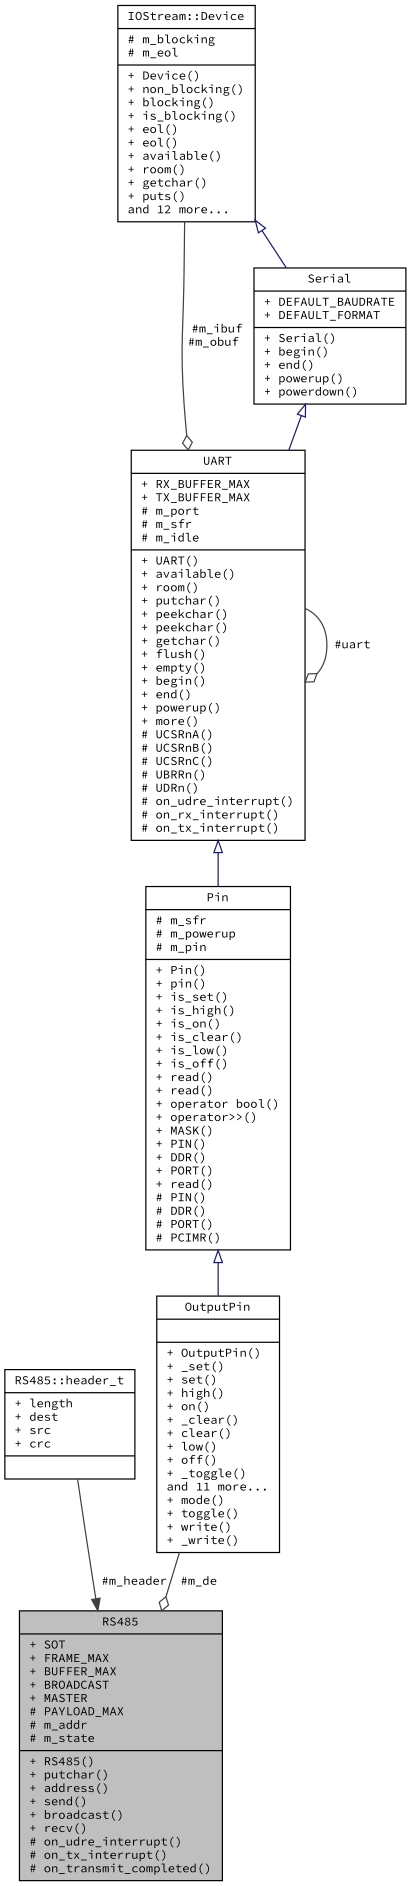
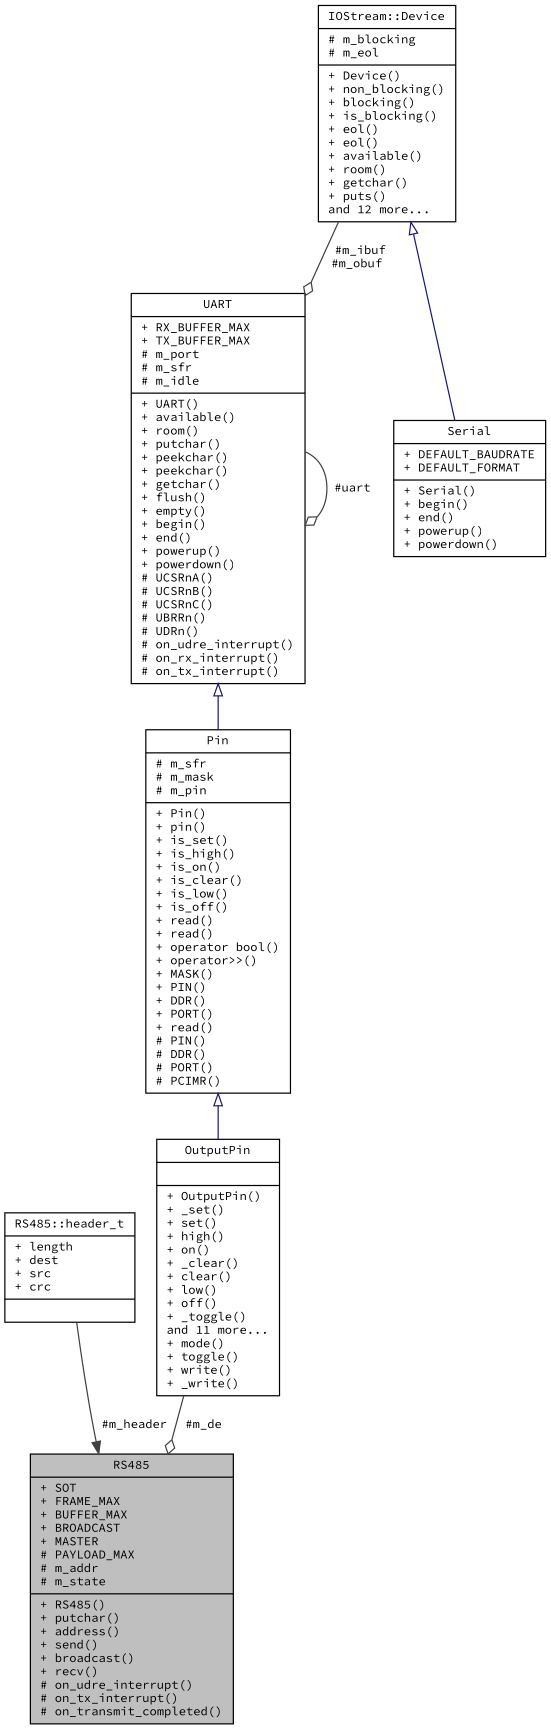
(295, 433) -> none
(171, 721) -> (189, 564)
(196, 934) -> (185, 777)
